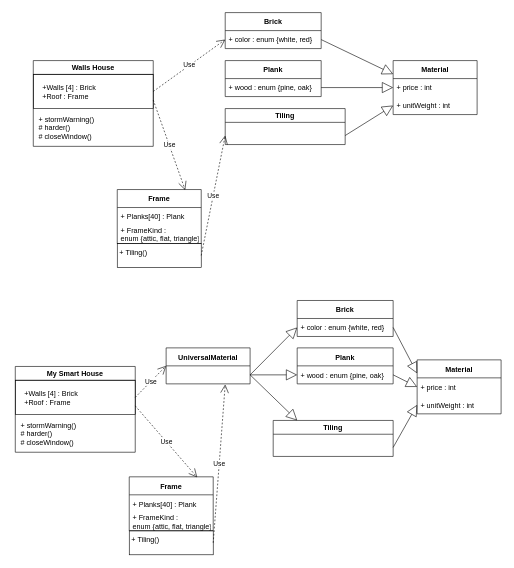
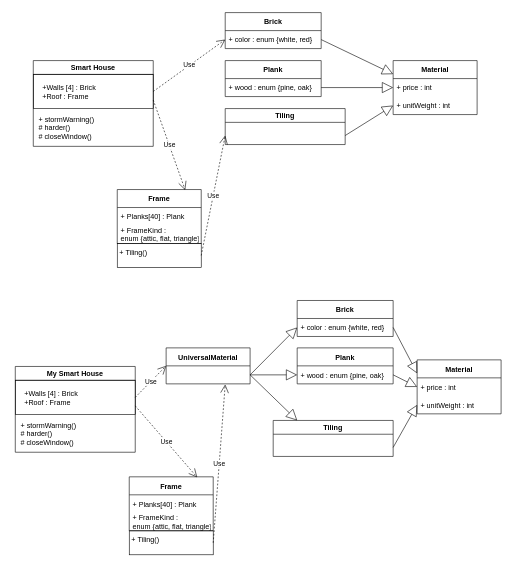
(93, 68) -> (93, 68)
